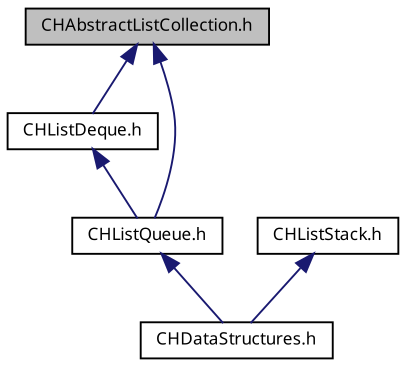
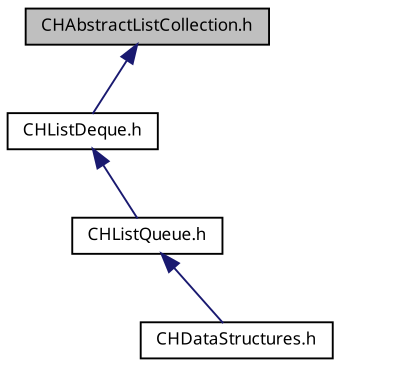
(175, 141) -> none
(328, 236) -> none
